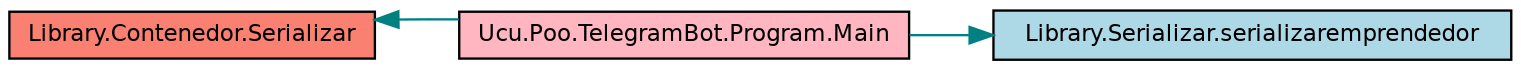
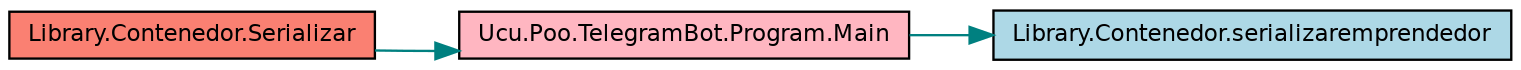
(429, 19) -> (405, 51)
(1252, 35) -> (1252, 35)
